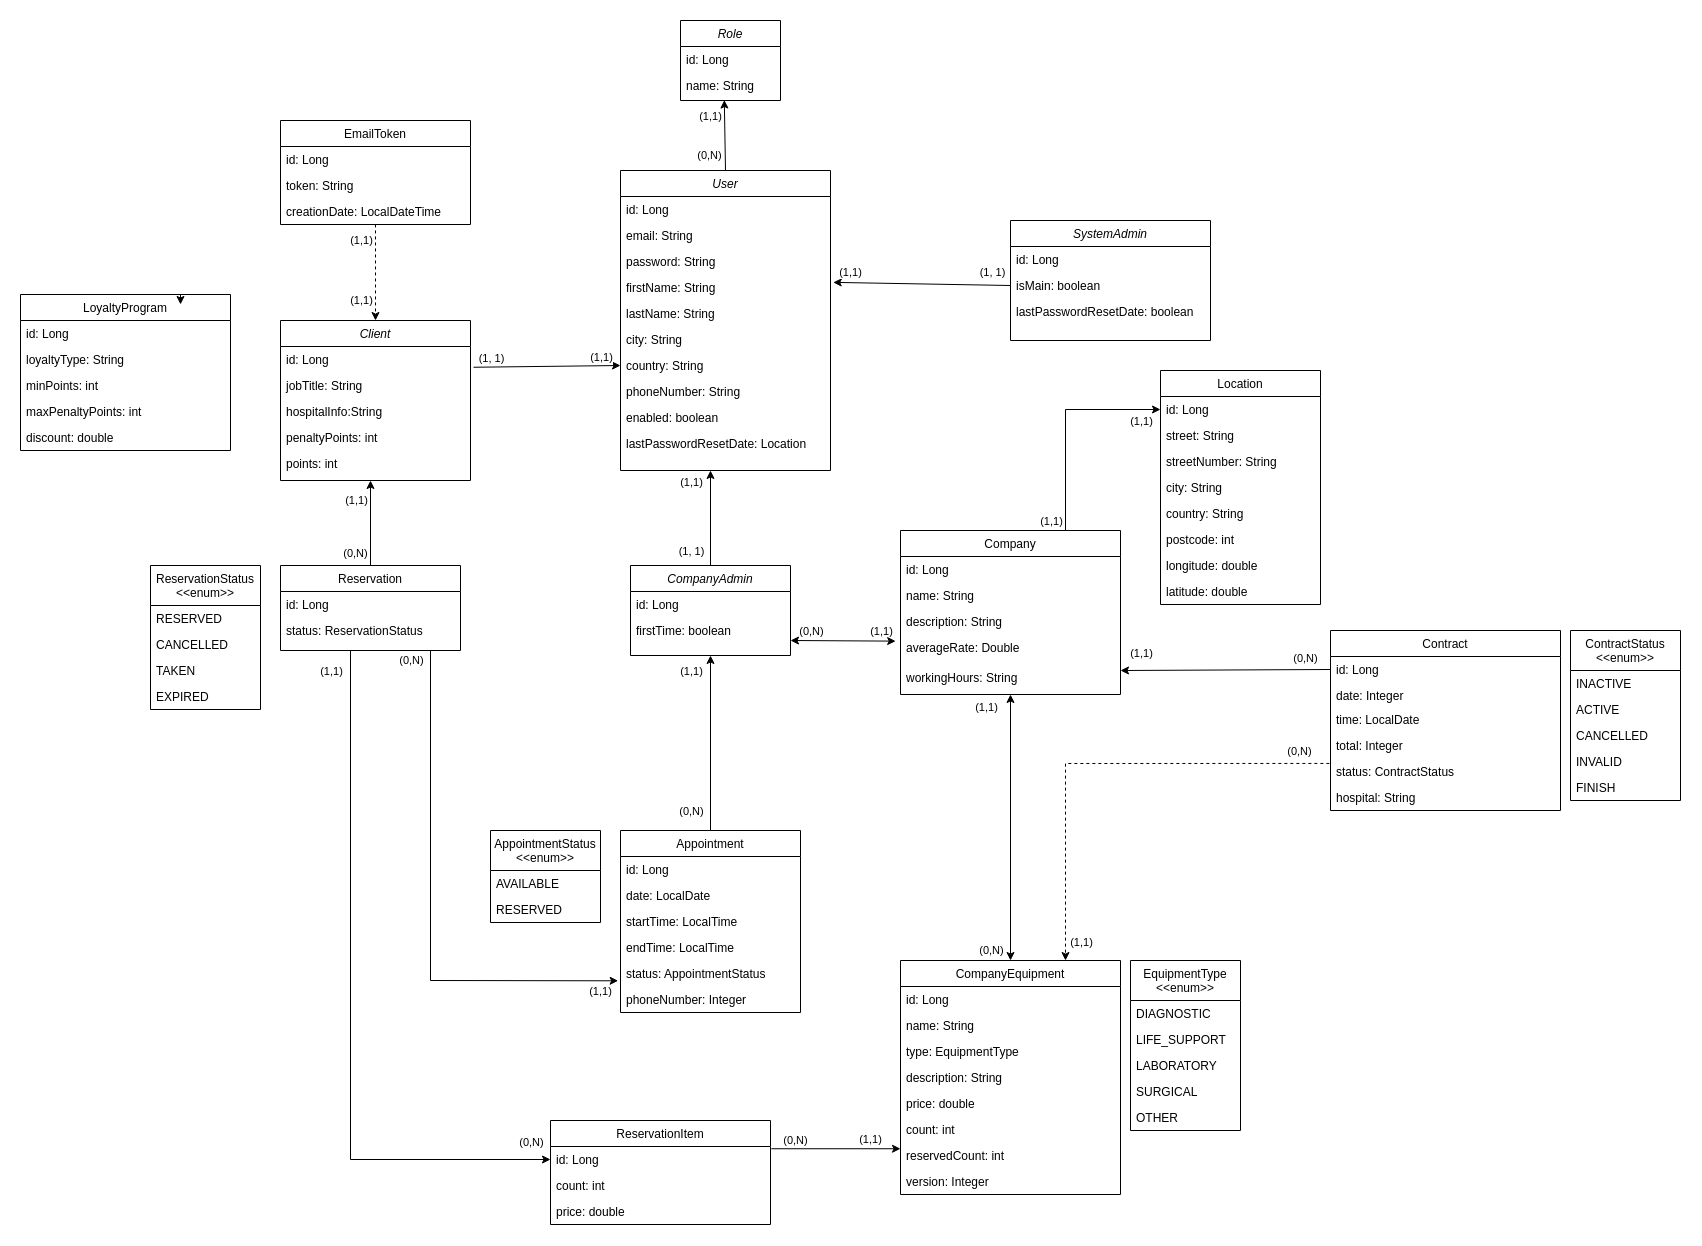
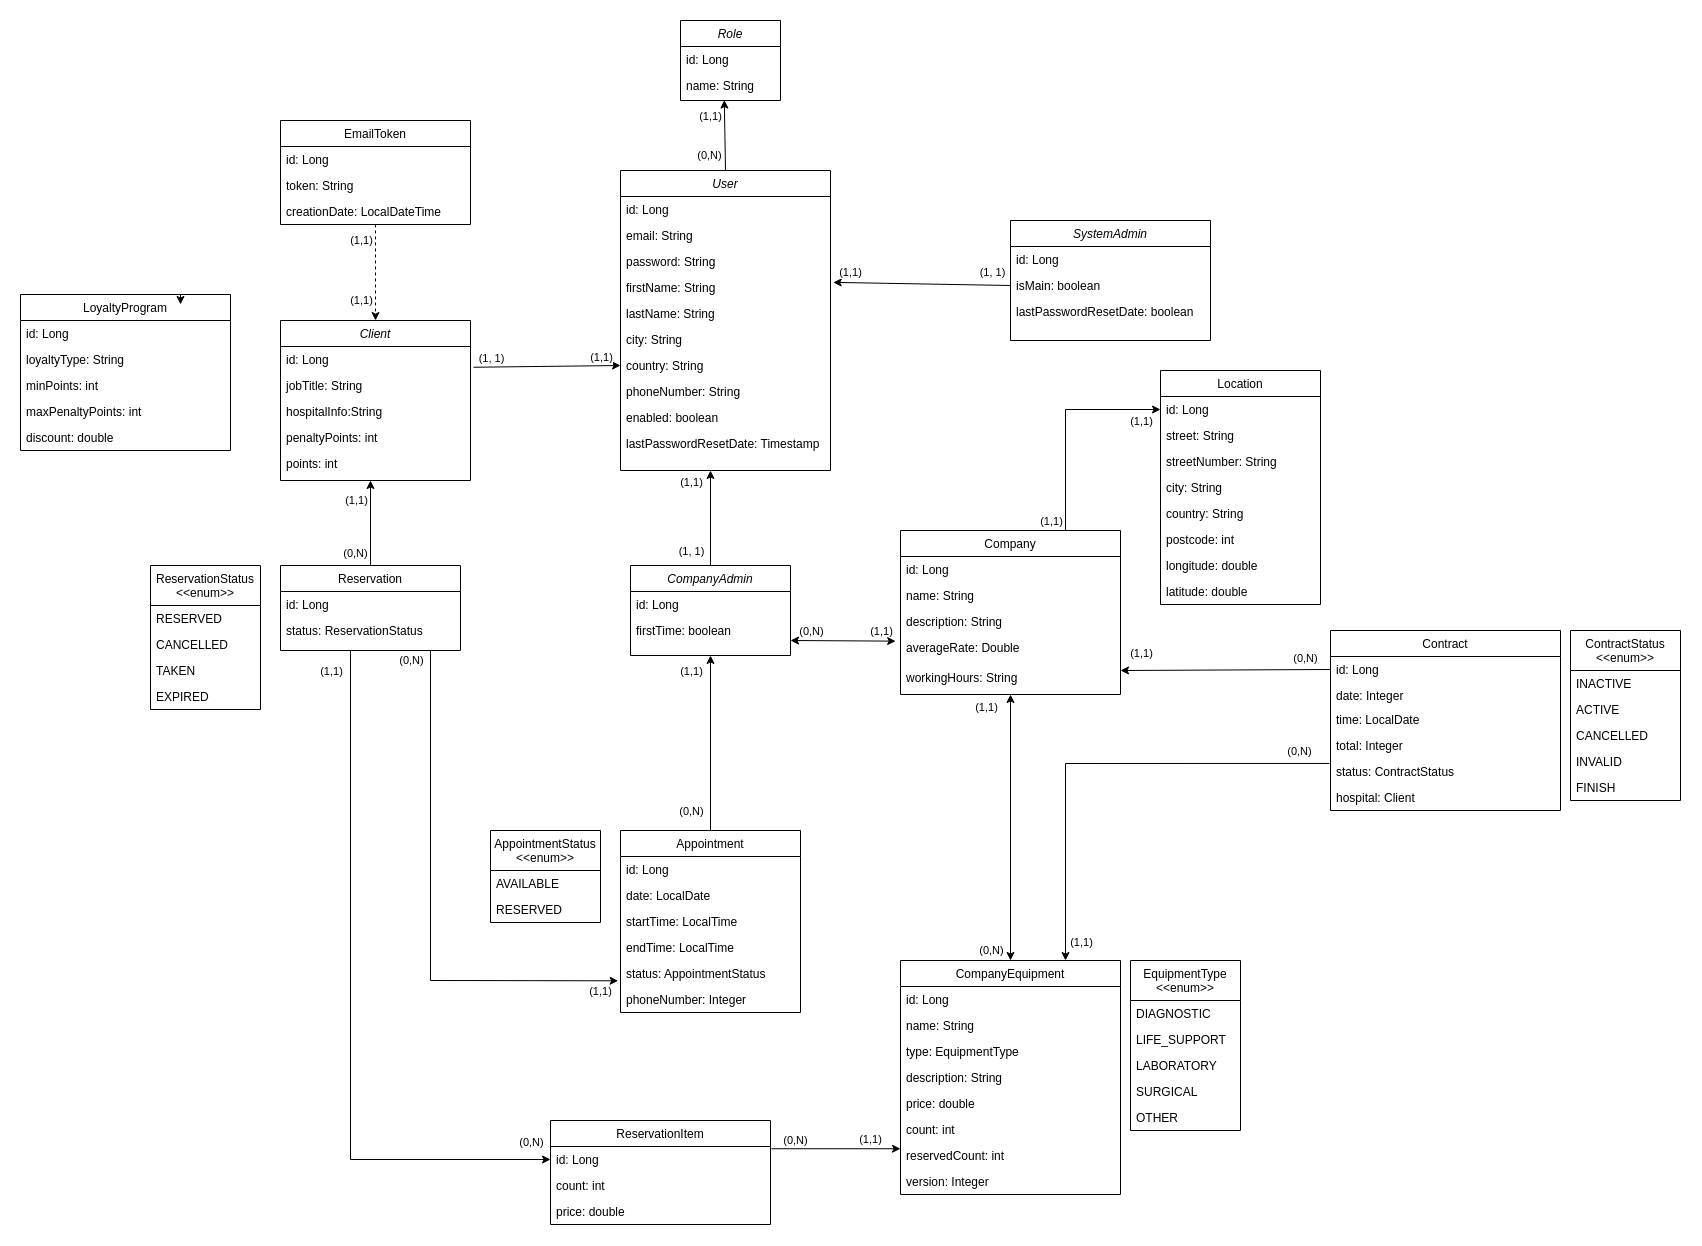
(724, 444) -> (727, 444)
(1102, 763) -> (1102, 763)
(1382, 798) -> (1380, 798)
